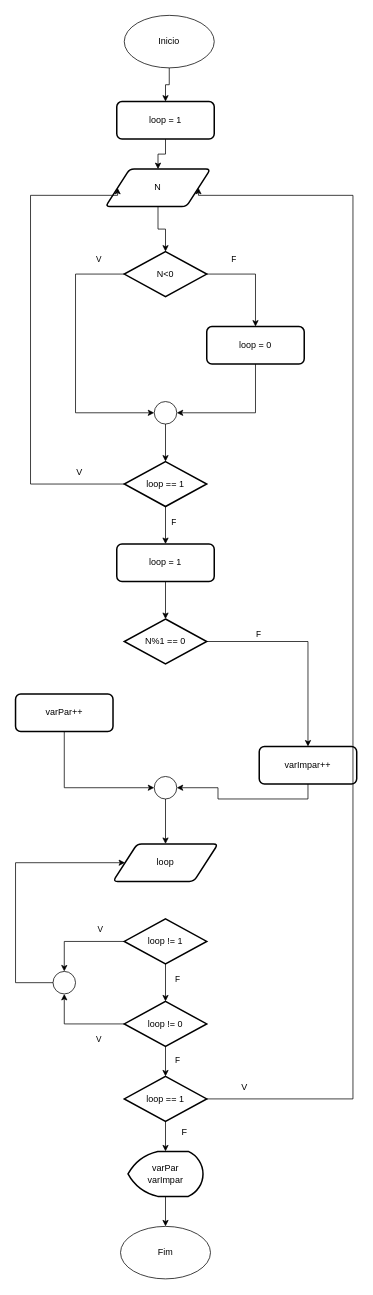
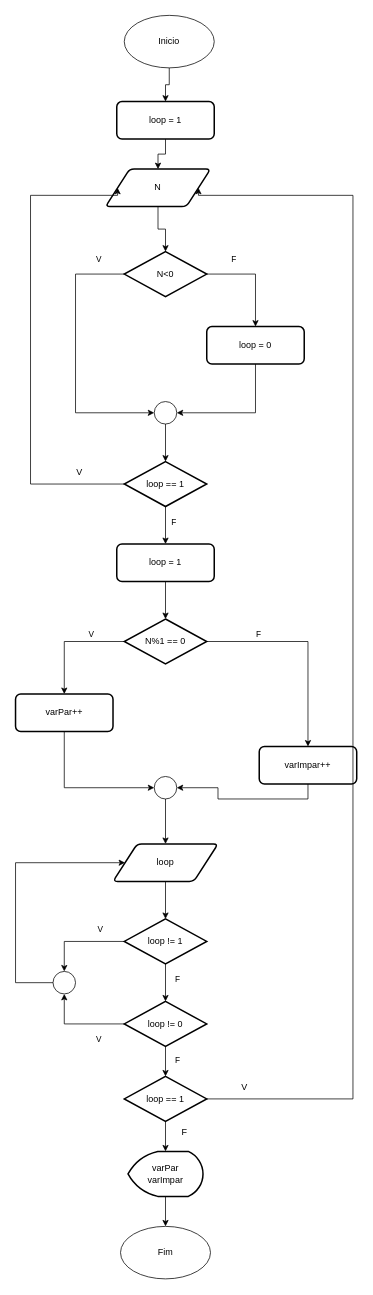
none -> (71, 642)
none -> (165, 898)
